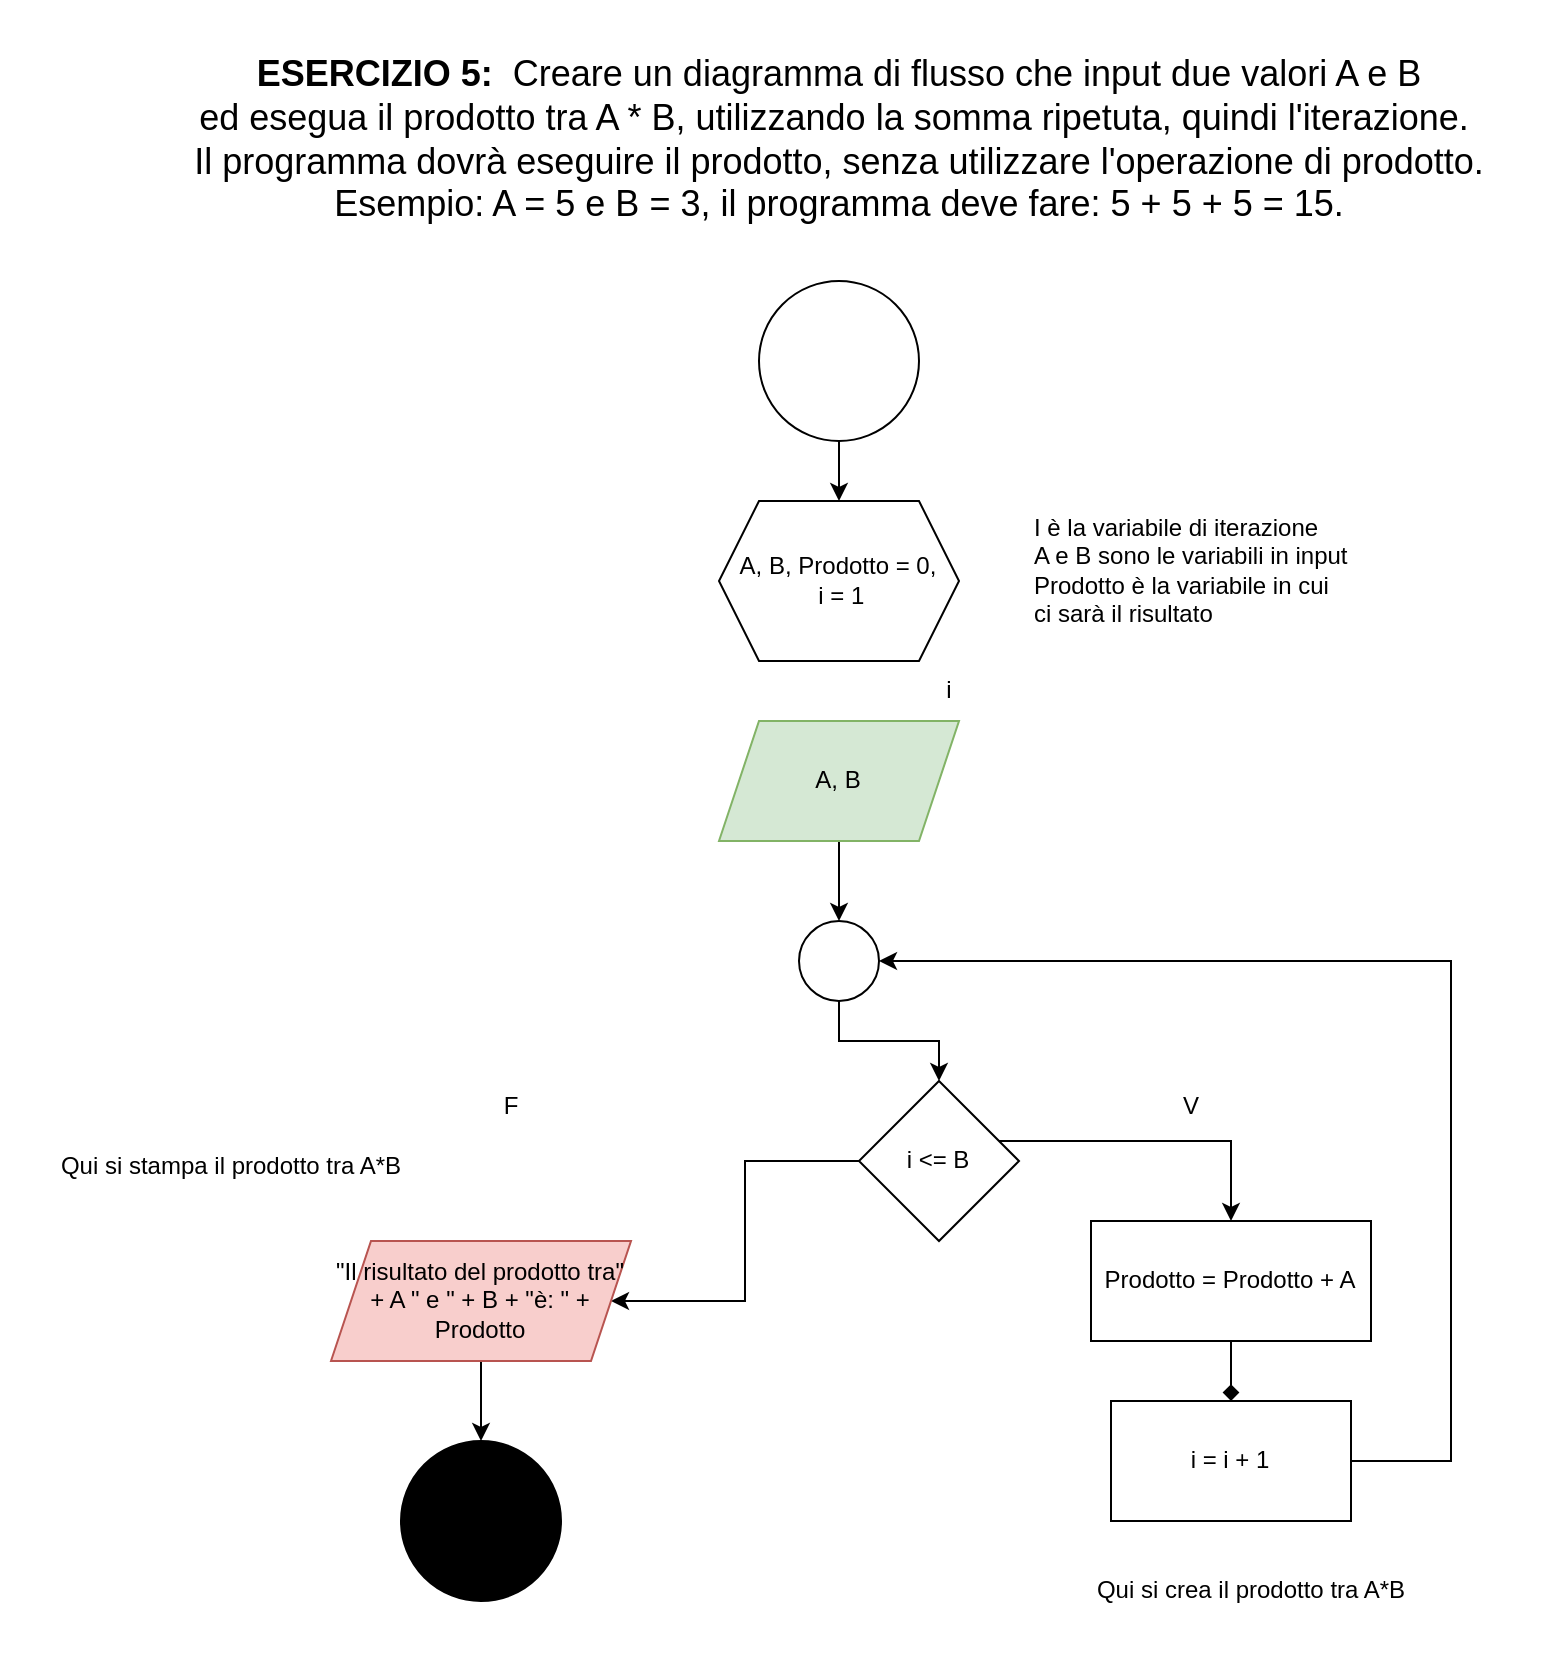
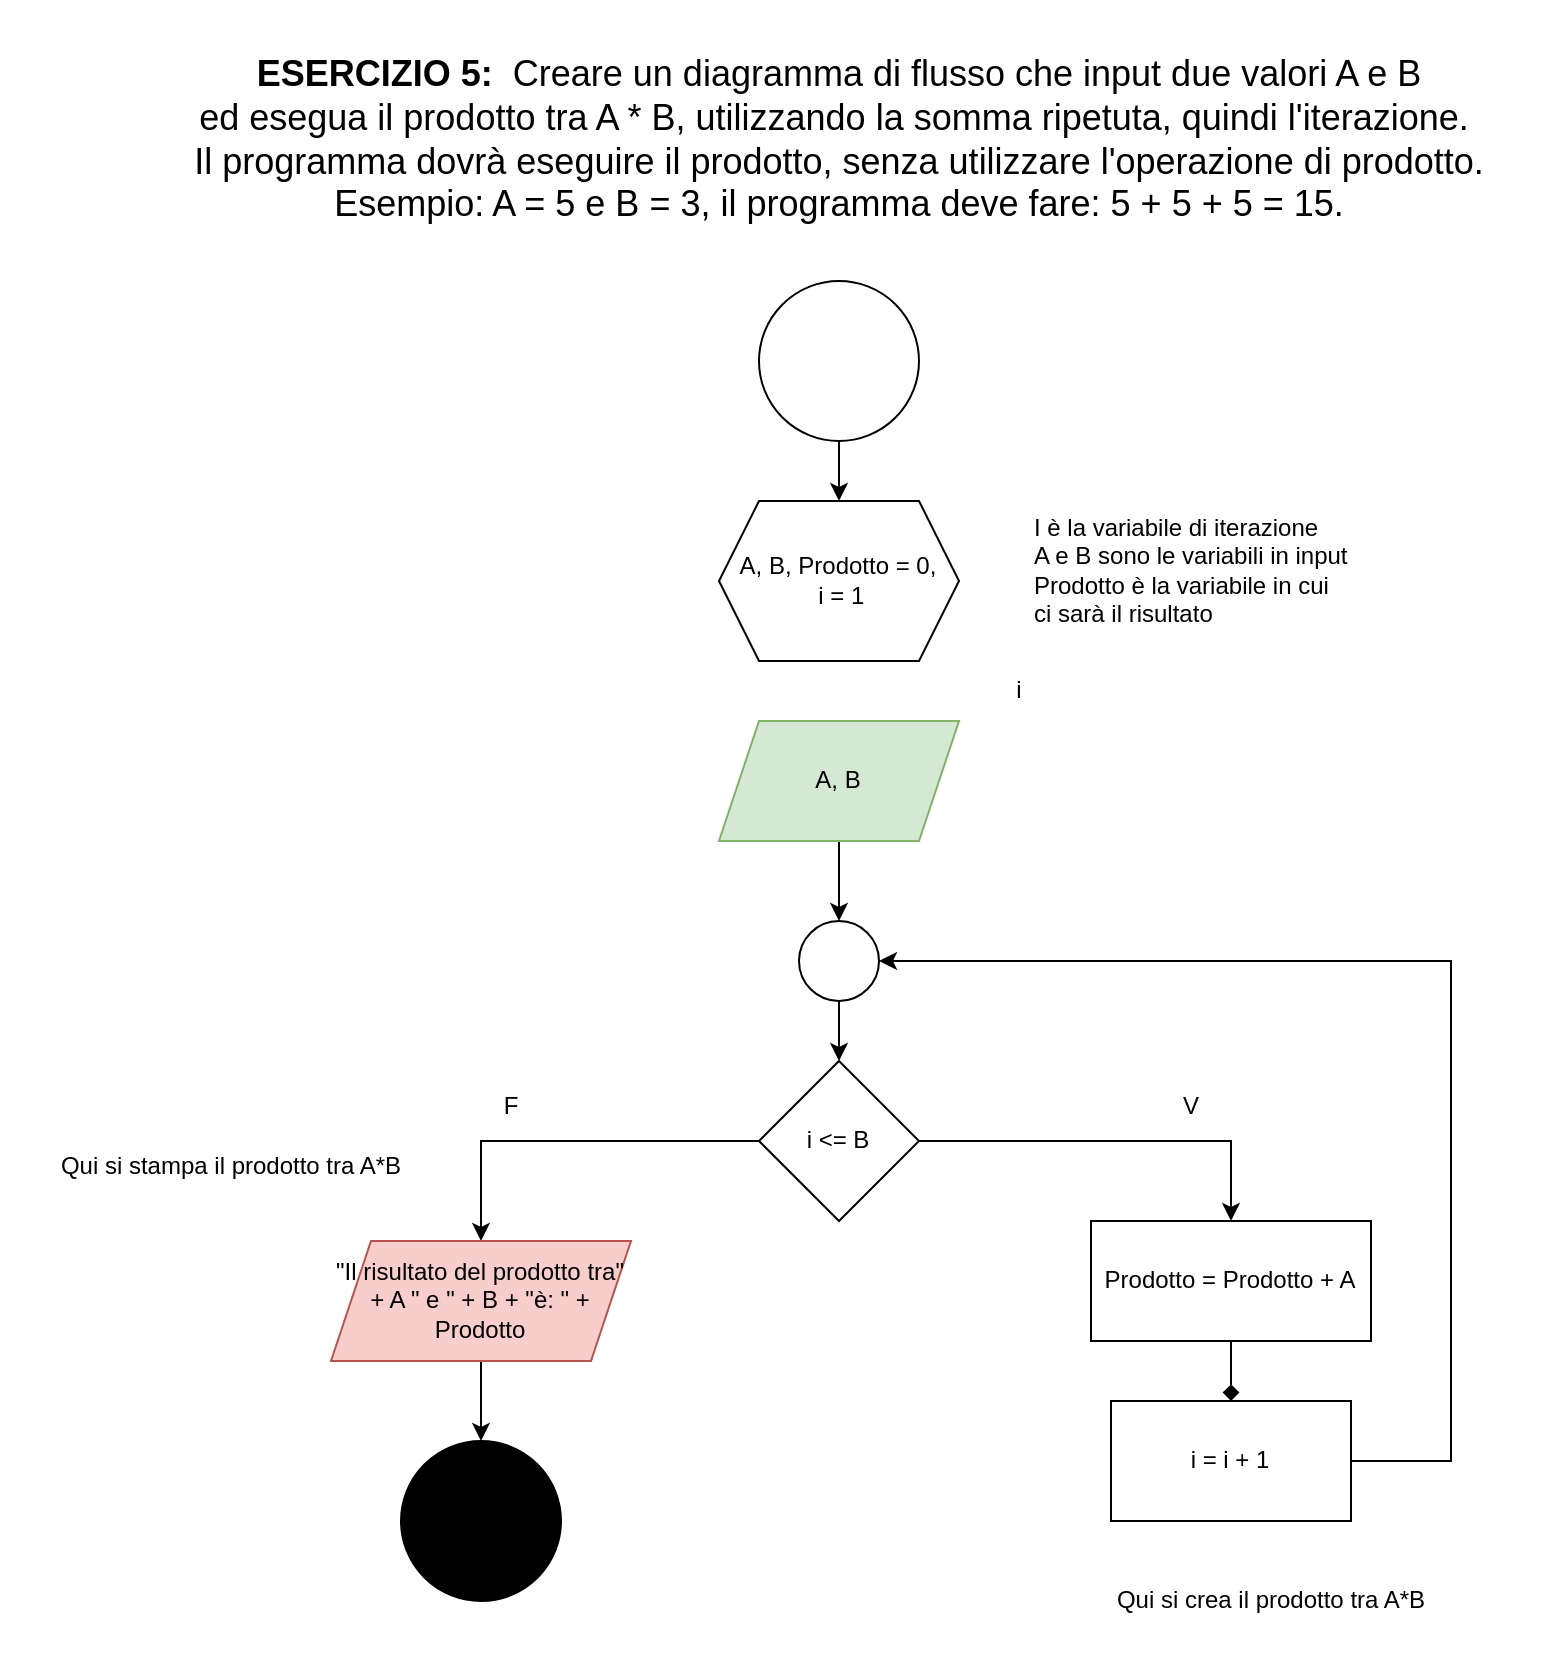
(949, 691) -> (1019, 691)
(939, 1161) -> (839, 1141)
(1251, 1591) -> (1271, 1601)
